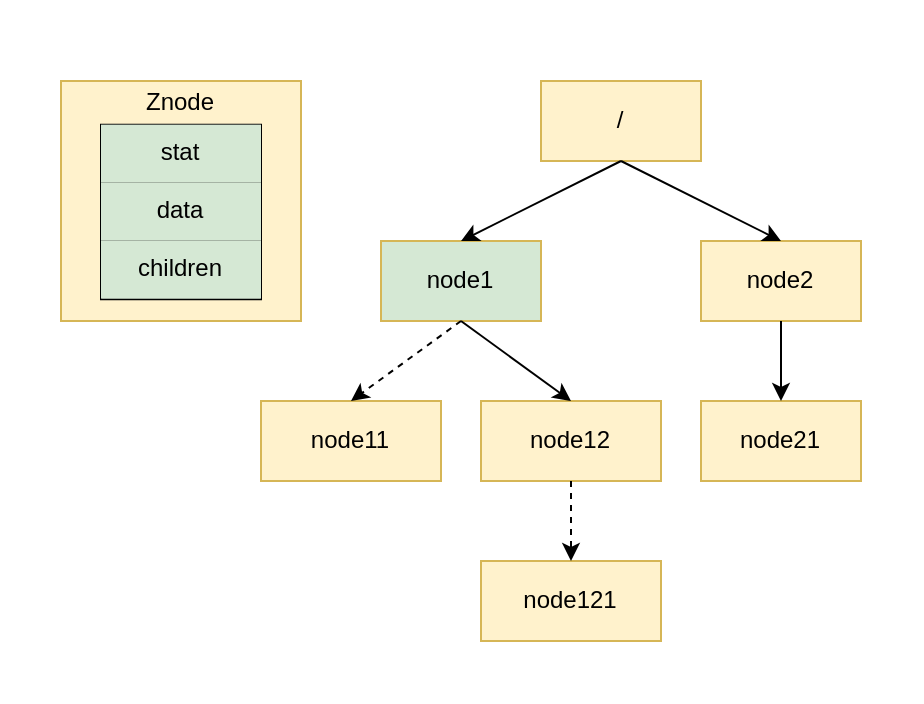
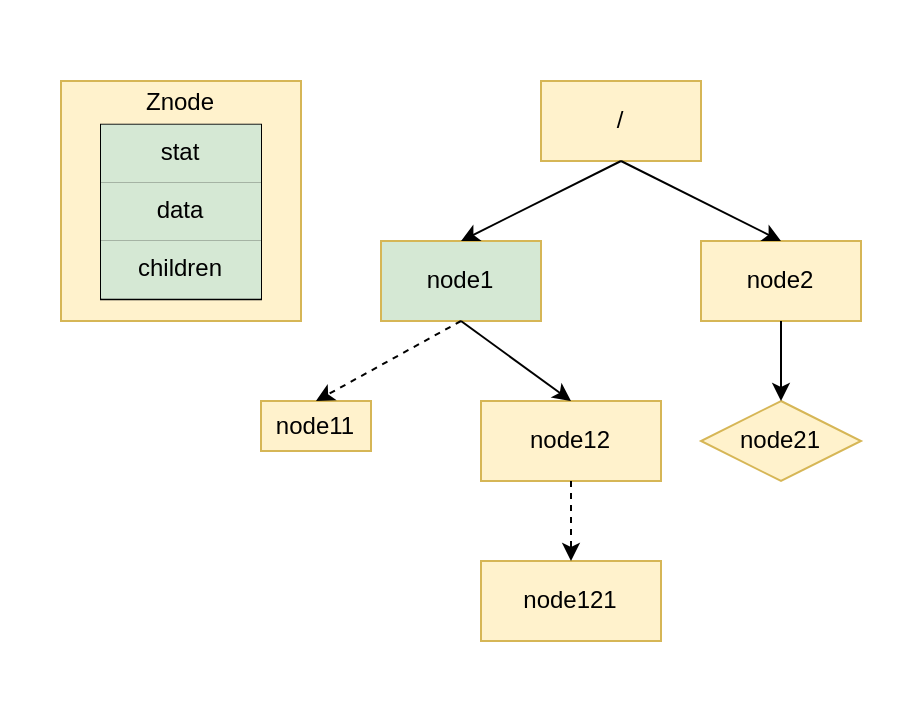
(351, 441) -> (316, 426)
(781, 441) -> (781, 441)
